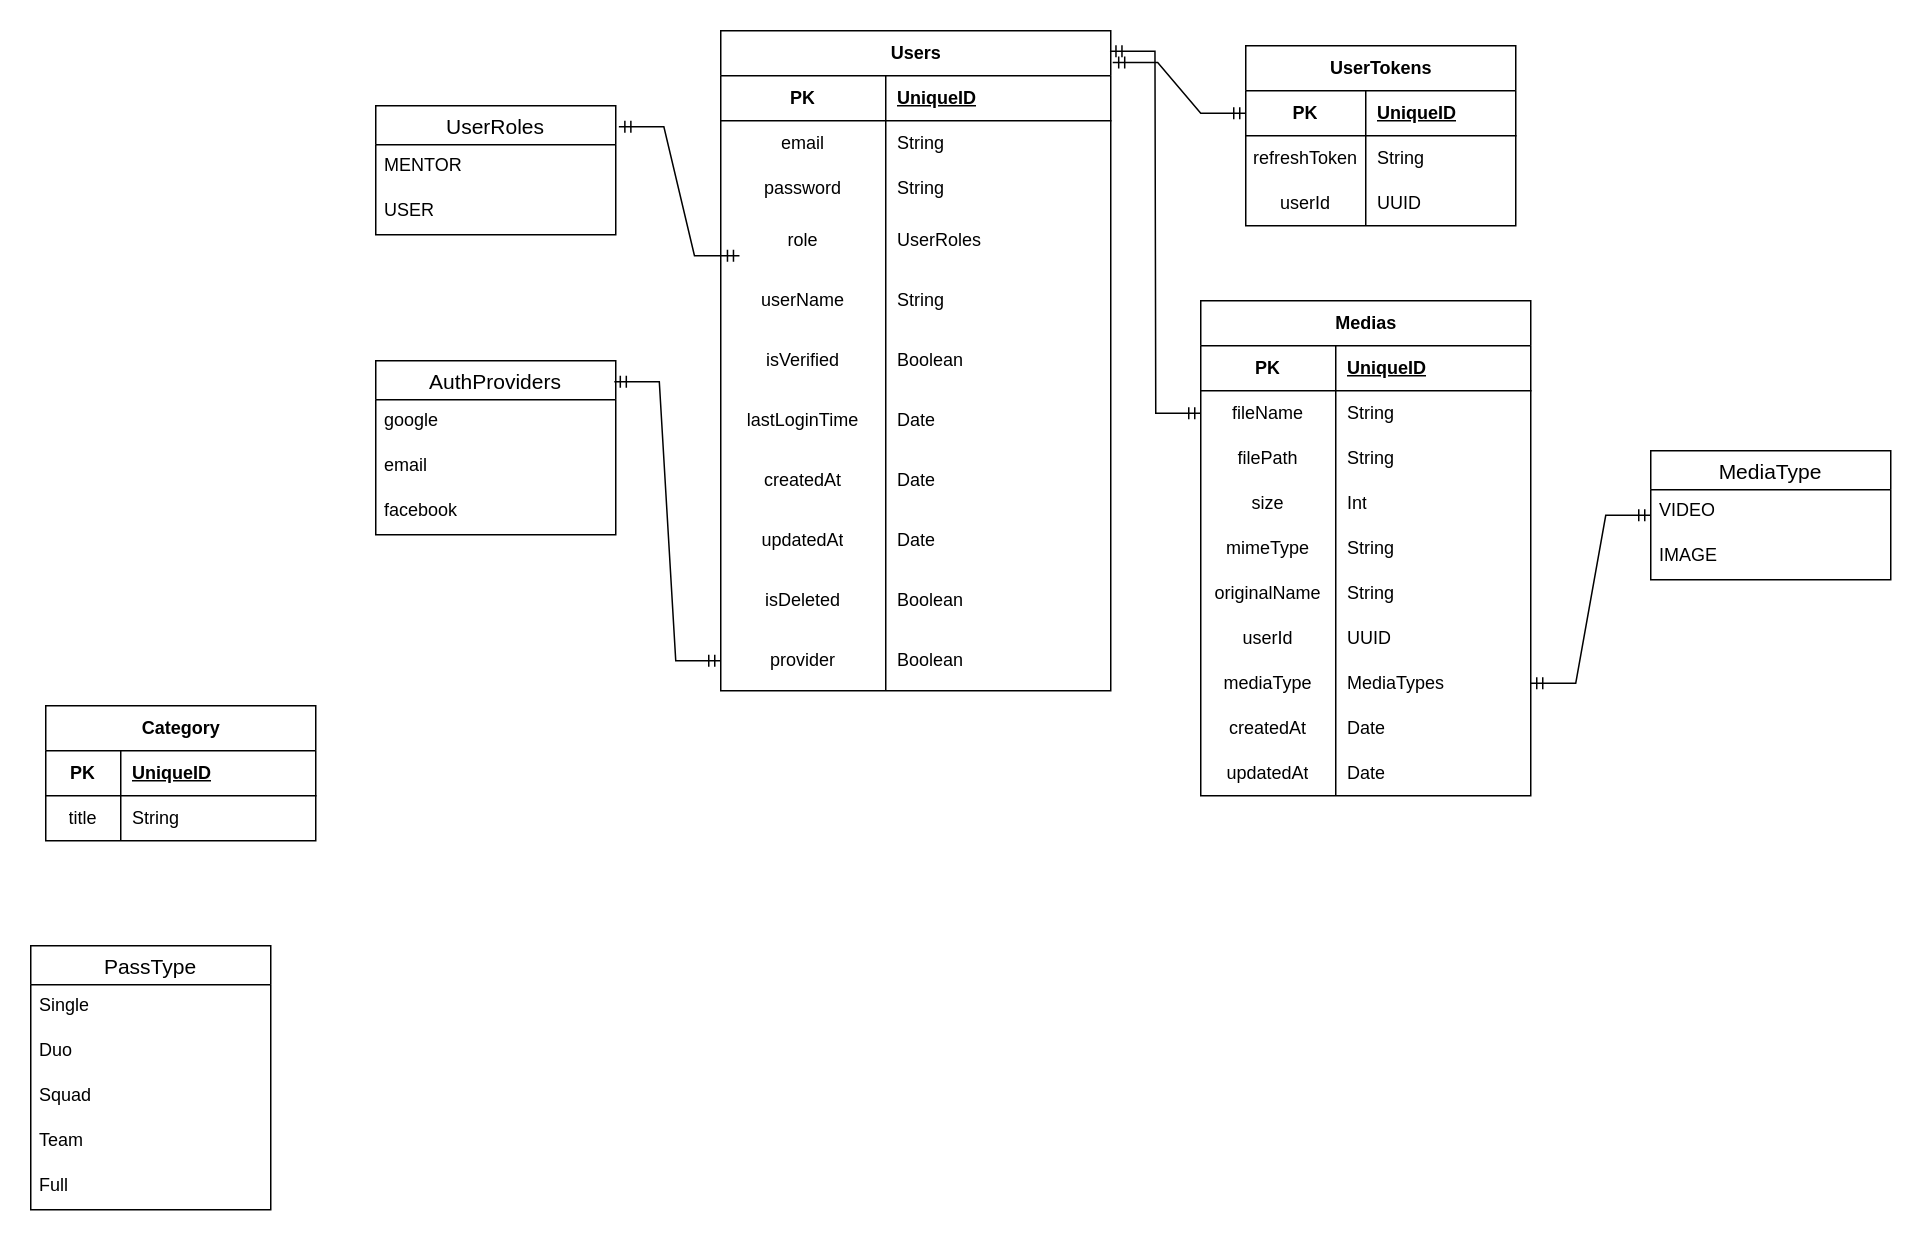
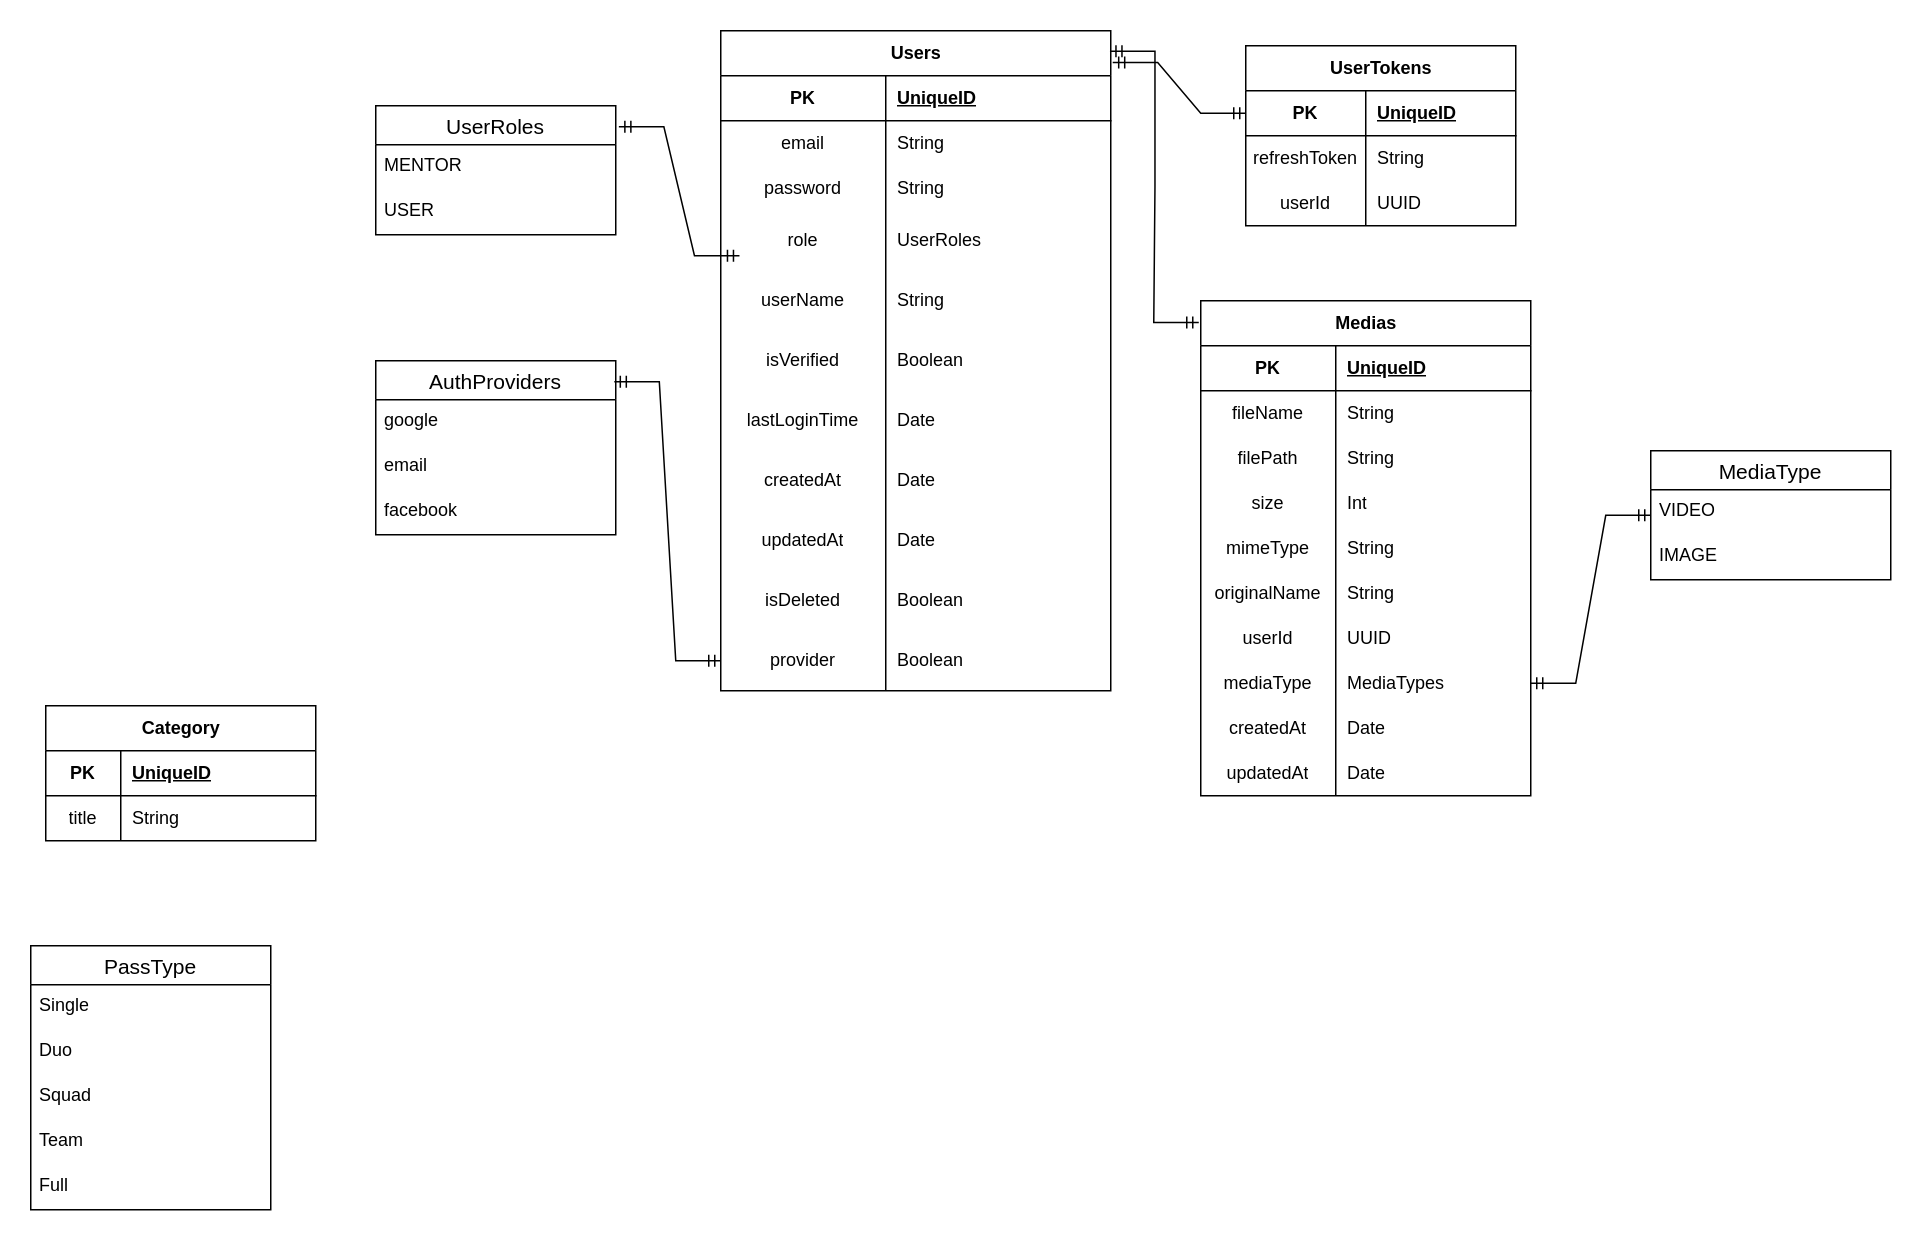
(1156, 329) -> (1154, 285)
